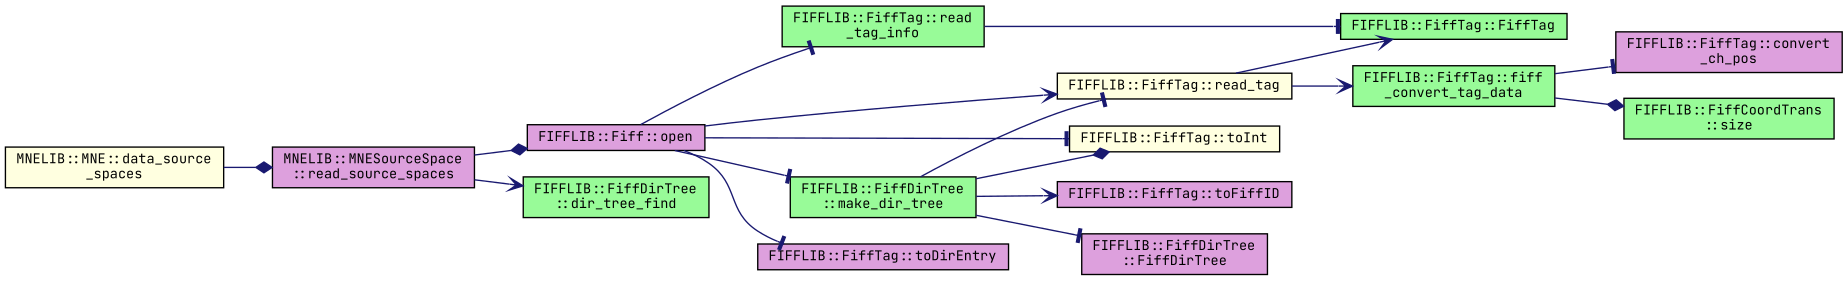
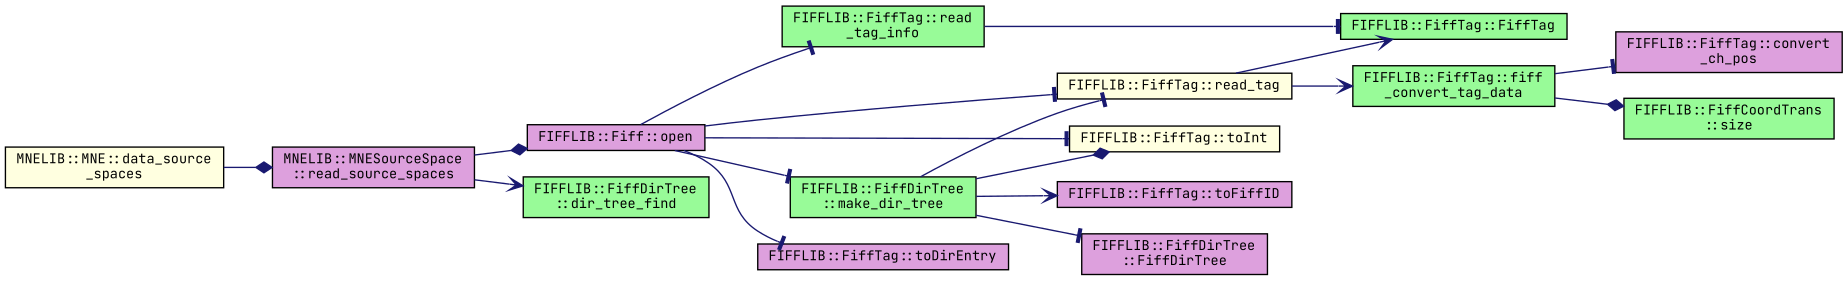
(874, 109) -> (877, 109)
